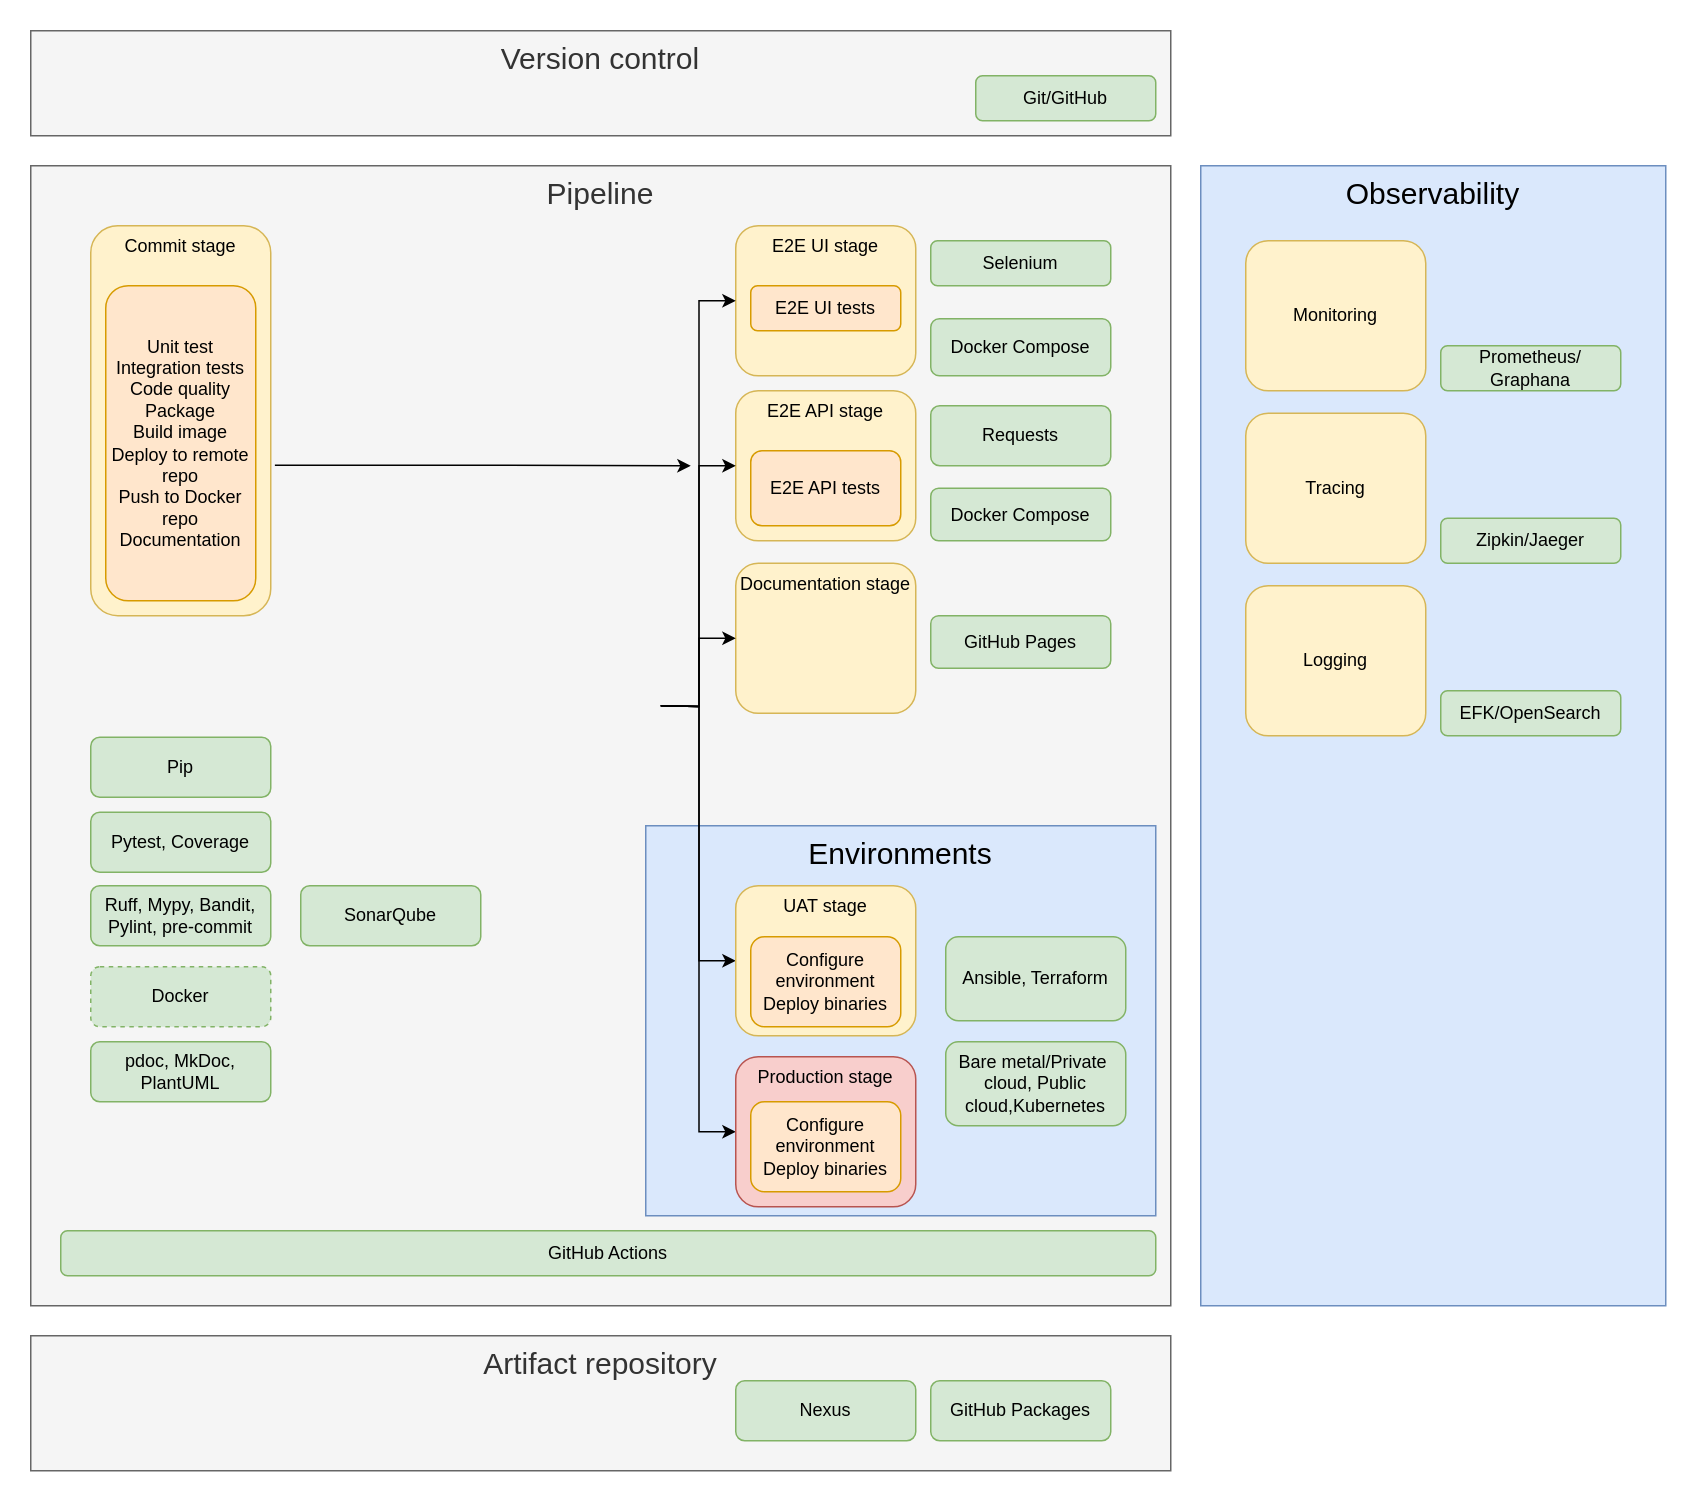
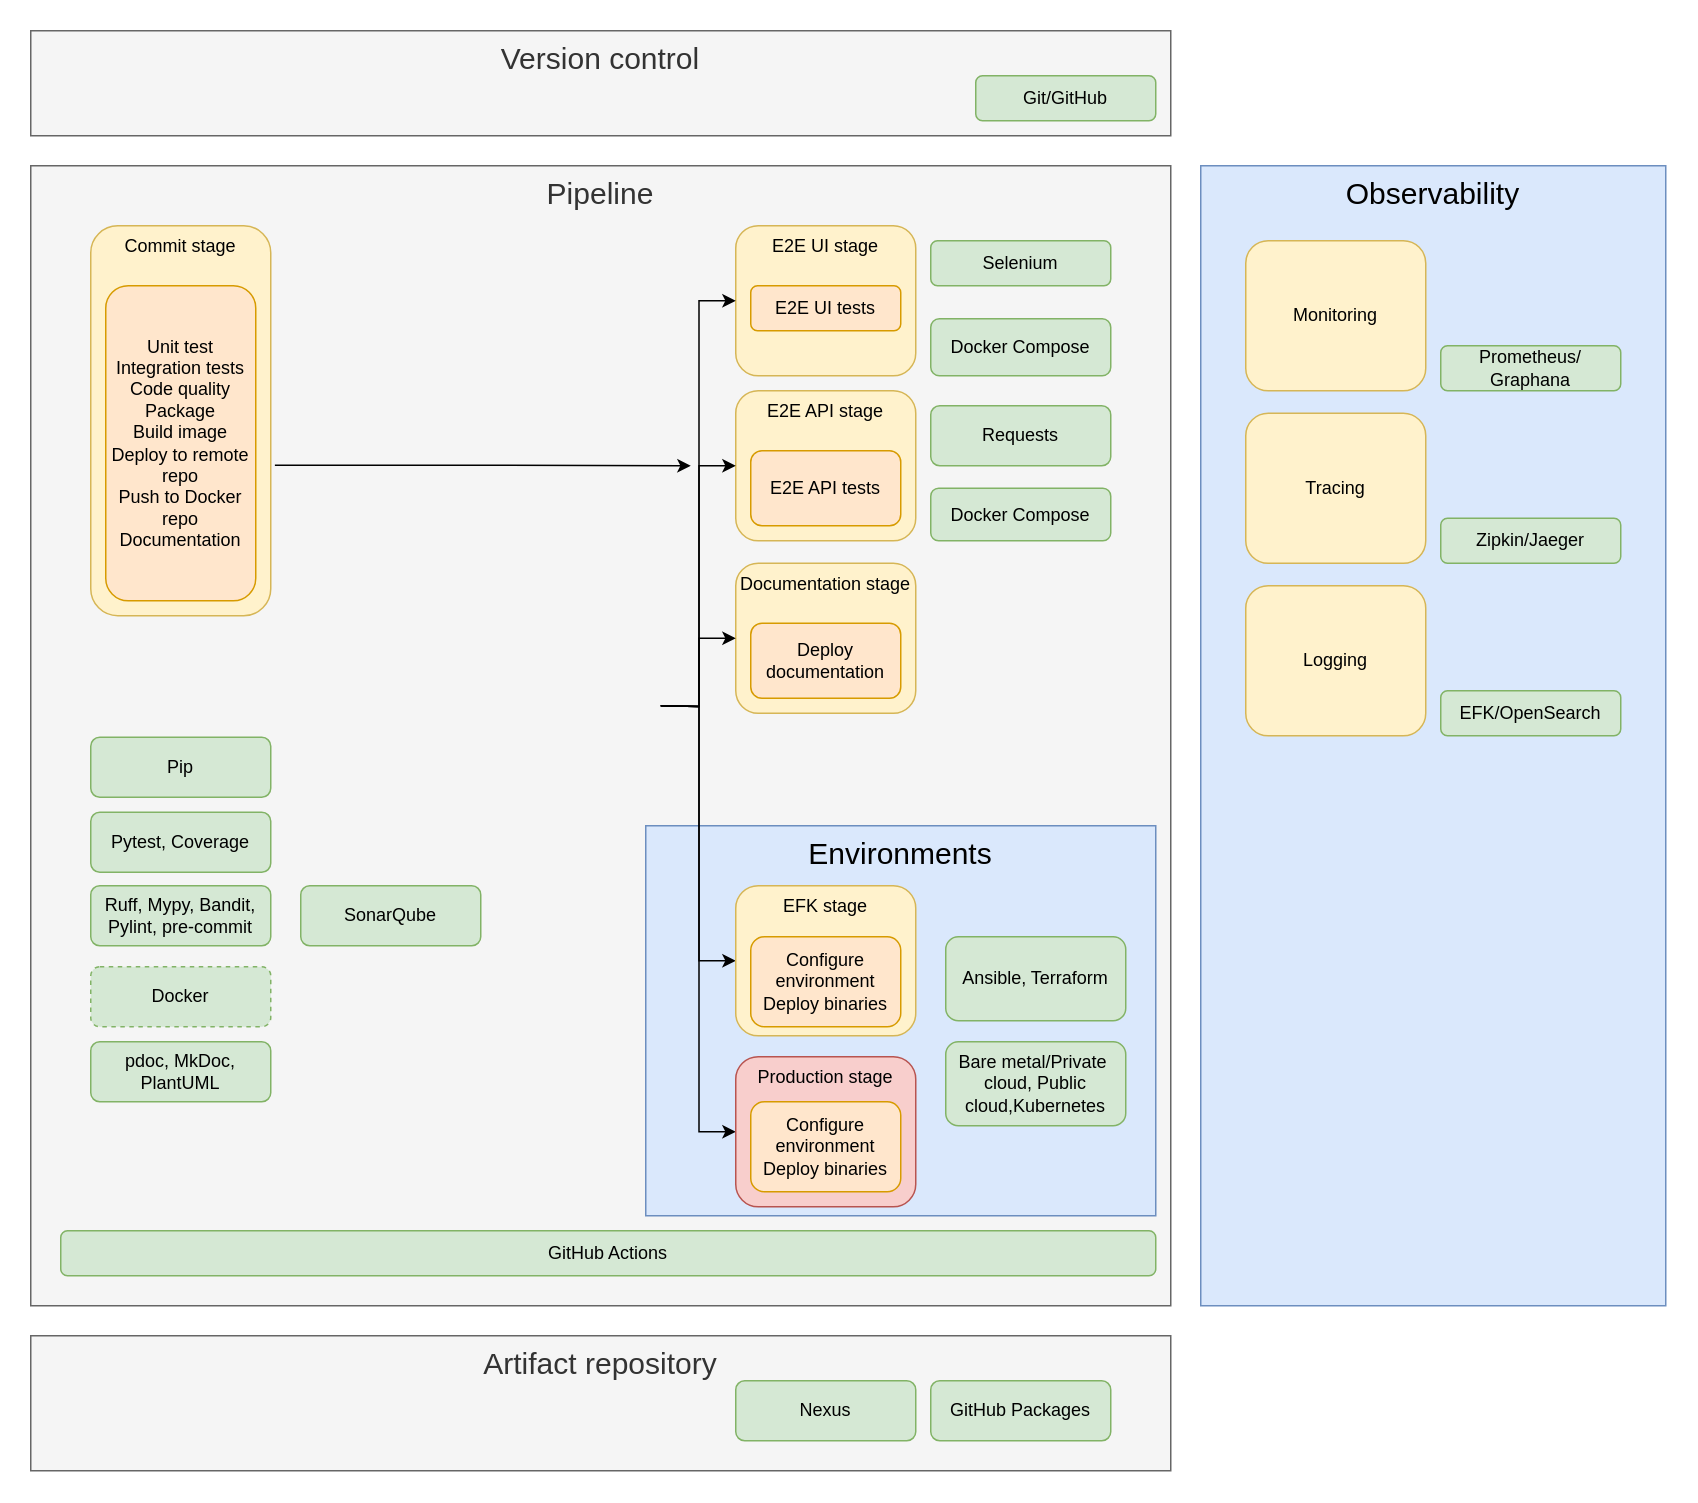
(1021, 642) -> none
none -> (826, 661)
(826, 907) -> (826, 907)
